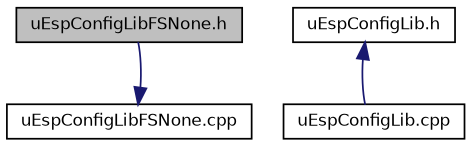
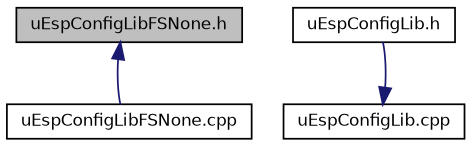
(141, 65) -> (118, 82)
(363, 82) -> (385, 65)
